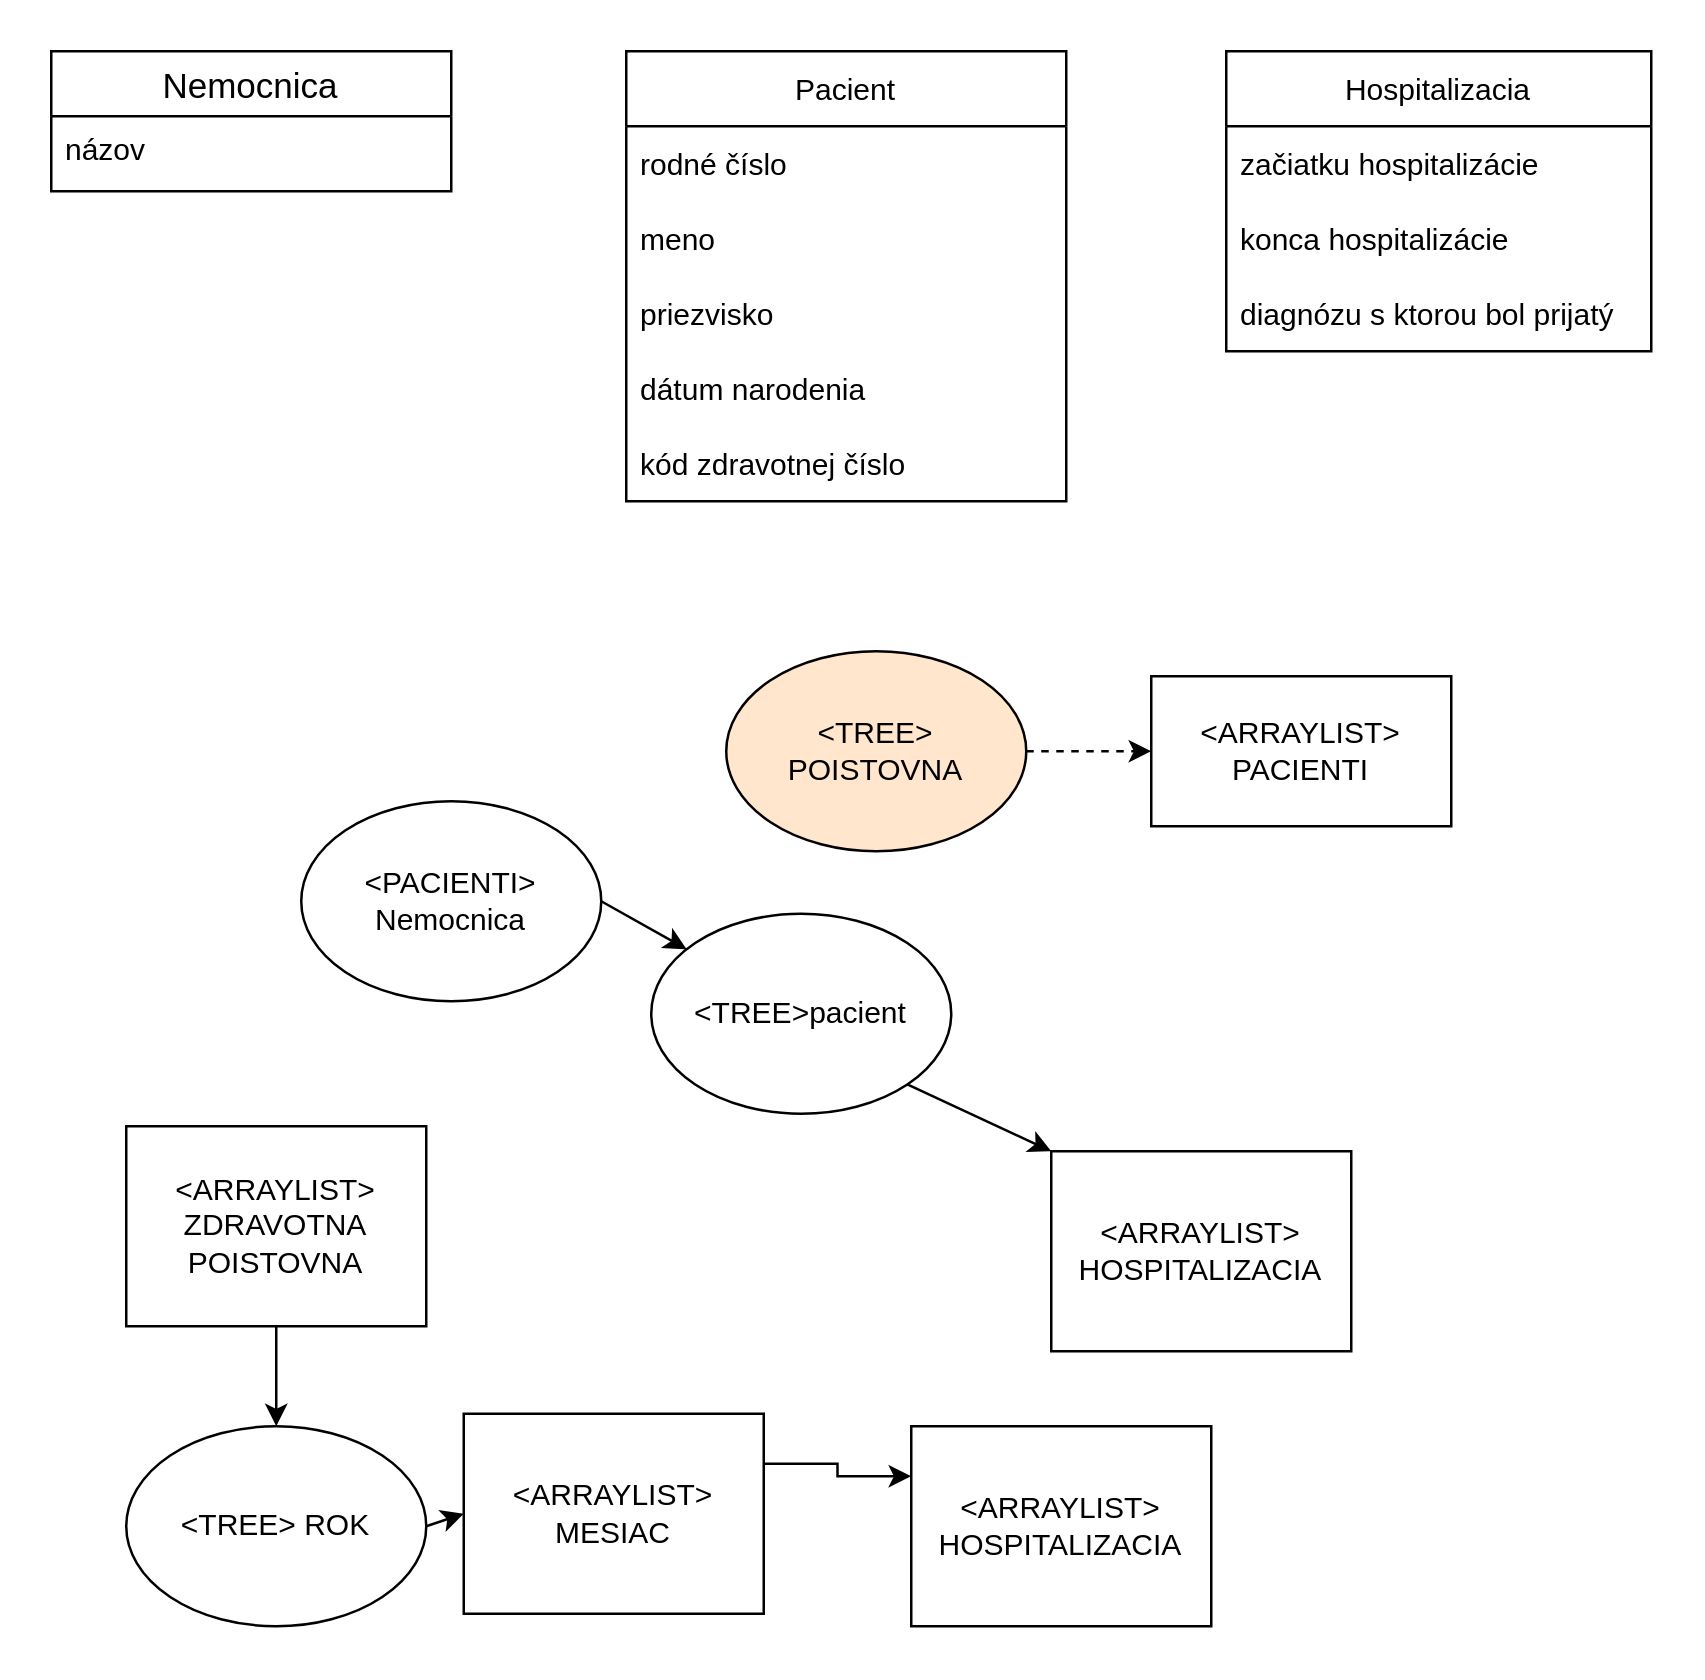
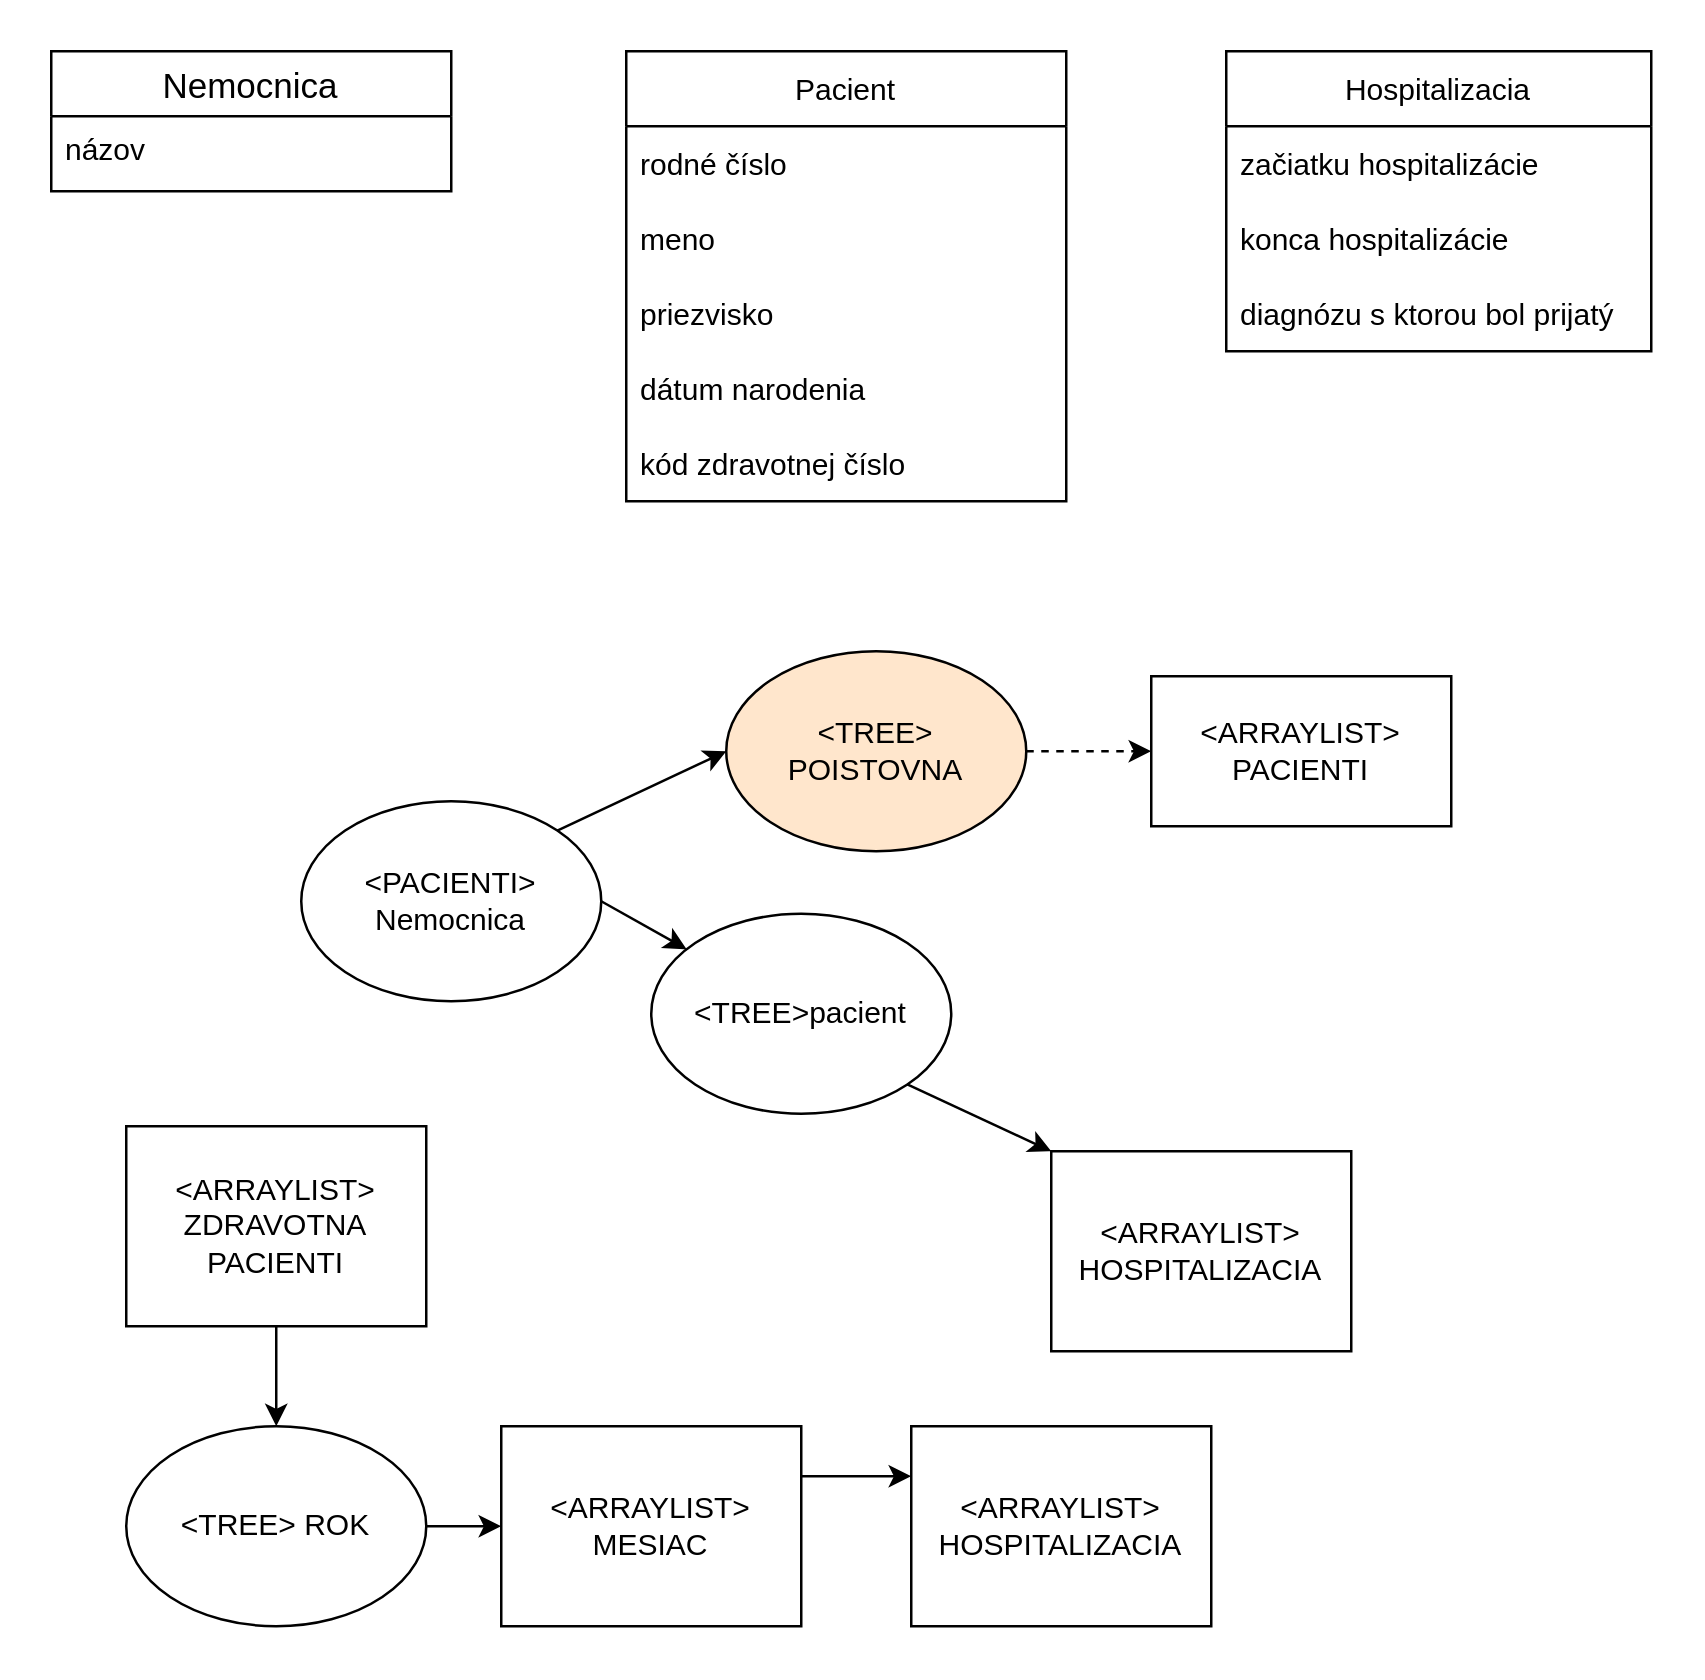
none -> (635, 794)
(276, 1226) -> (276, 1226)
(614, 1514) -> (651, 1526)
